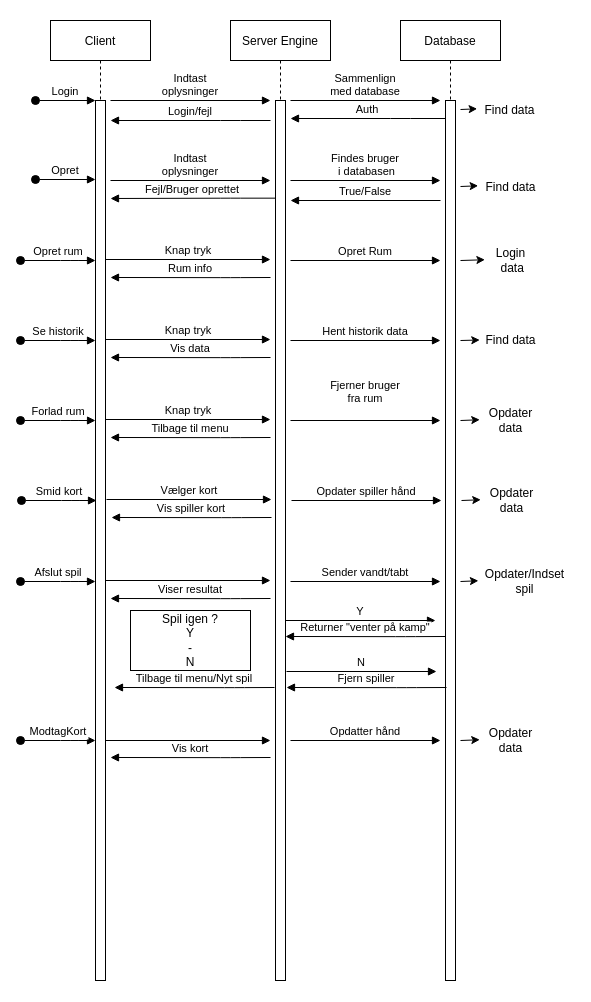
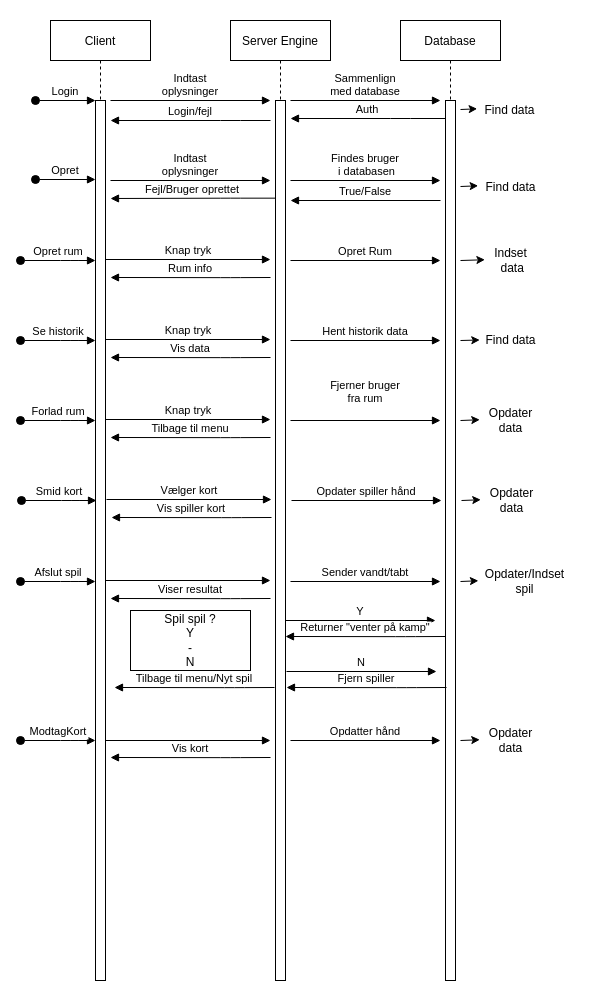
(511, 261) -> (511, 261)
(191, 641) -> (191, 641)
